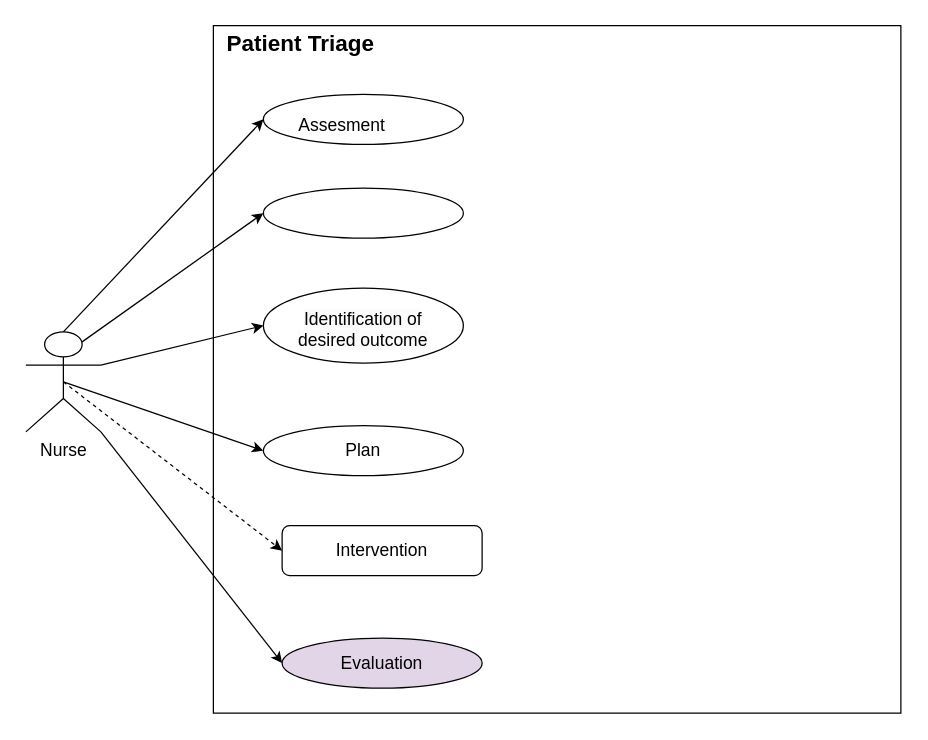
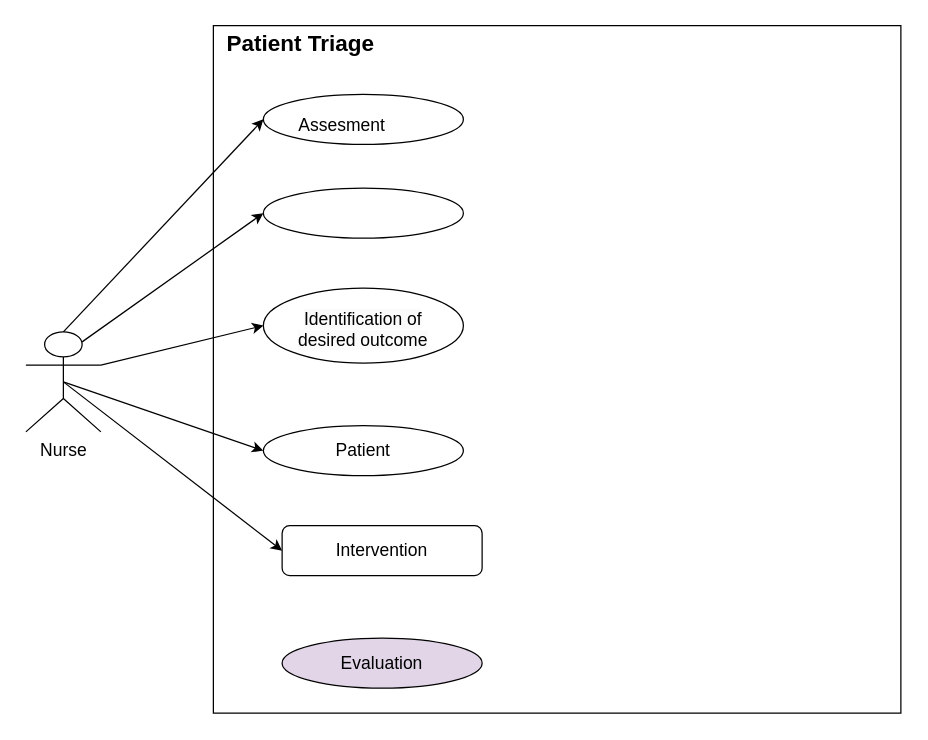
(363, 451) -> (363, 451)
(171, 465) -> (171, 465)
(188, 544) -> none
